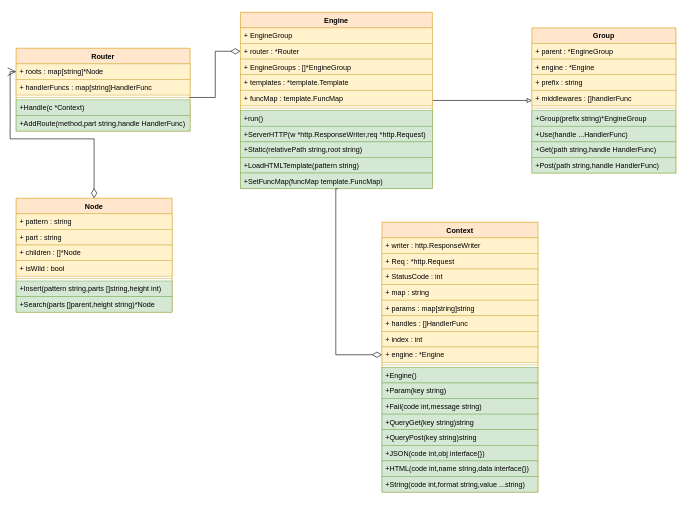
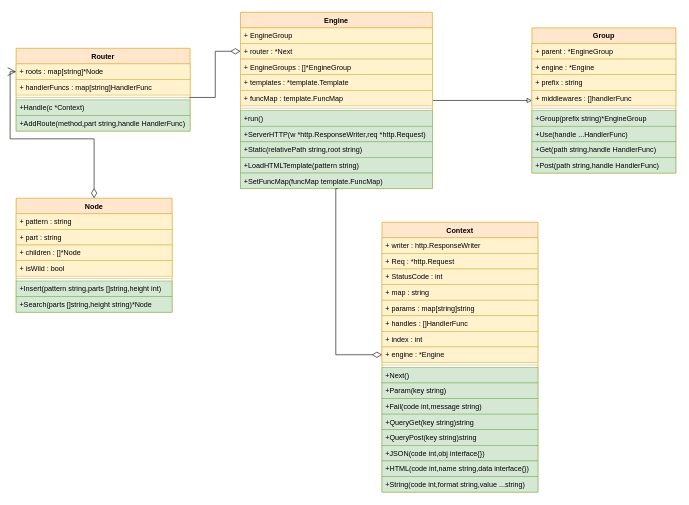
(276, 52) -> (272, 52)
(99, 305) -> (98, 305)
(402, 376) -> (399, 376)
